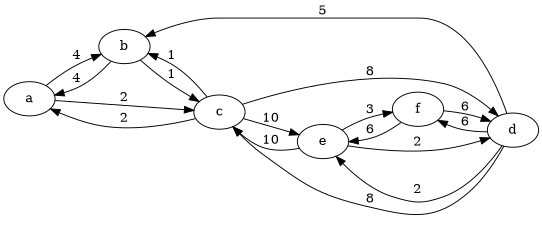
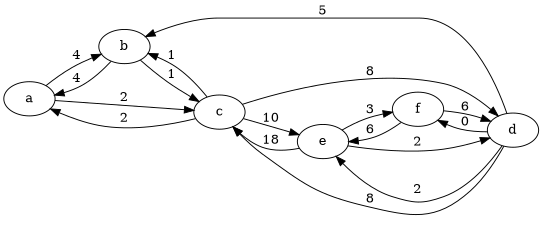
(466, 122) -> (466, 122)
(271, 140) -> (271, 140)
